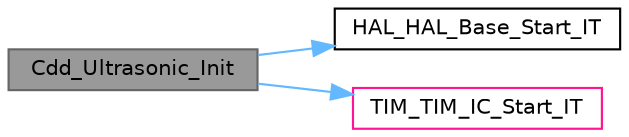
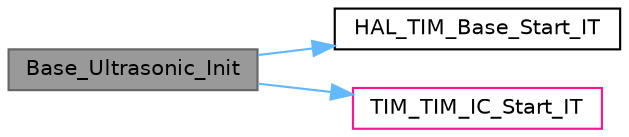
(477, 29) -> (477, 29)
(133, 70) -> (133, 70)
